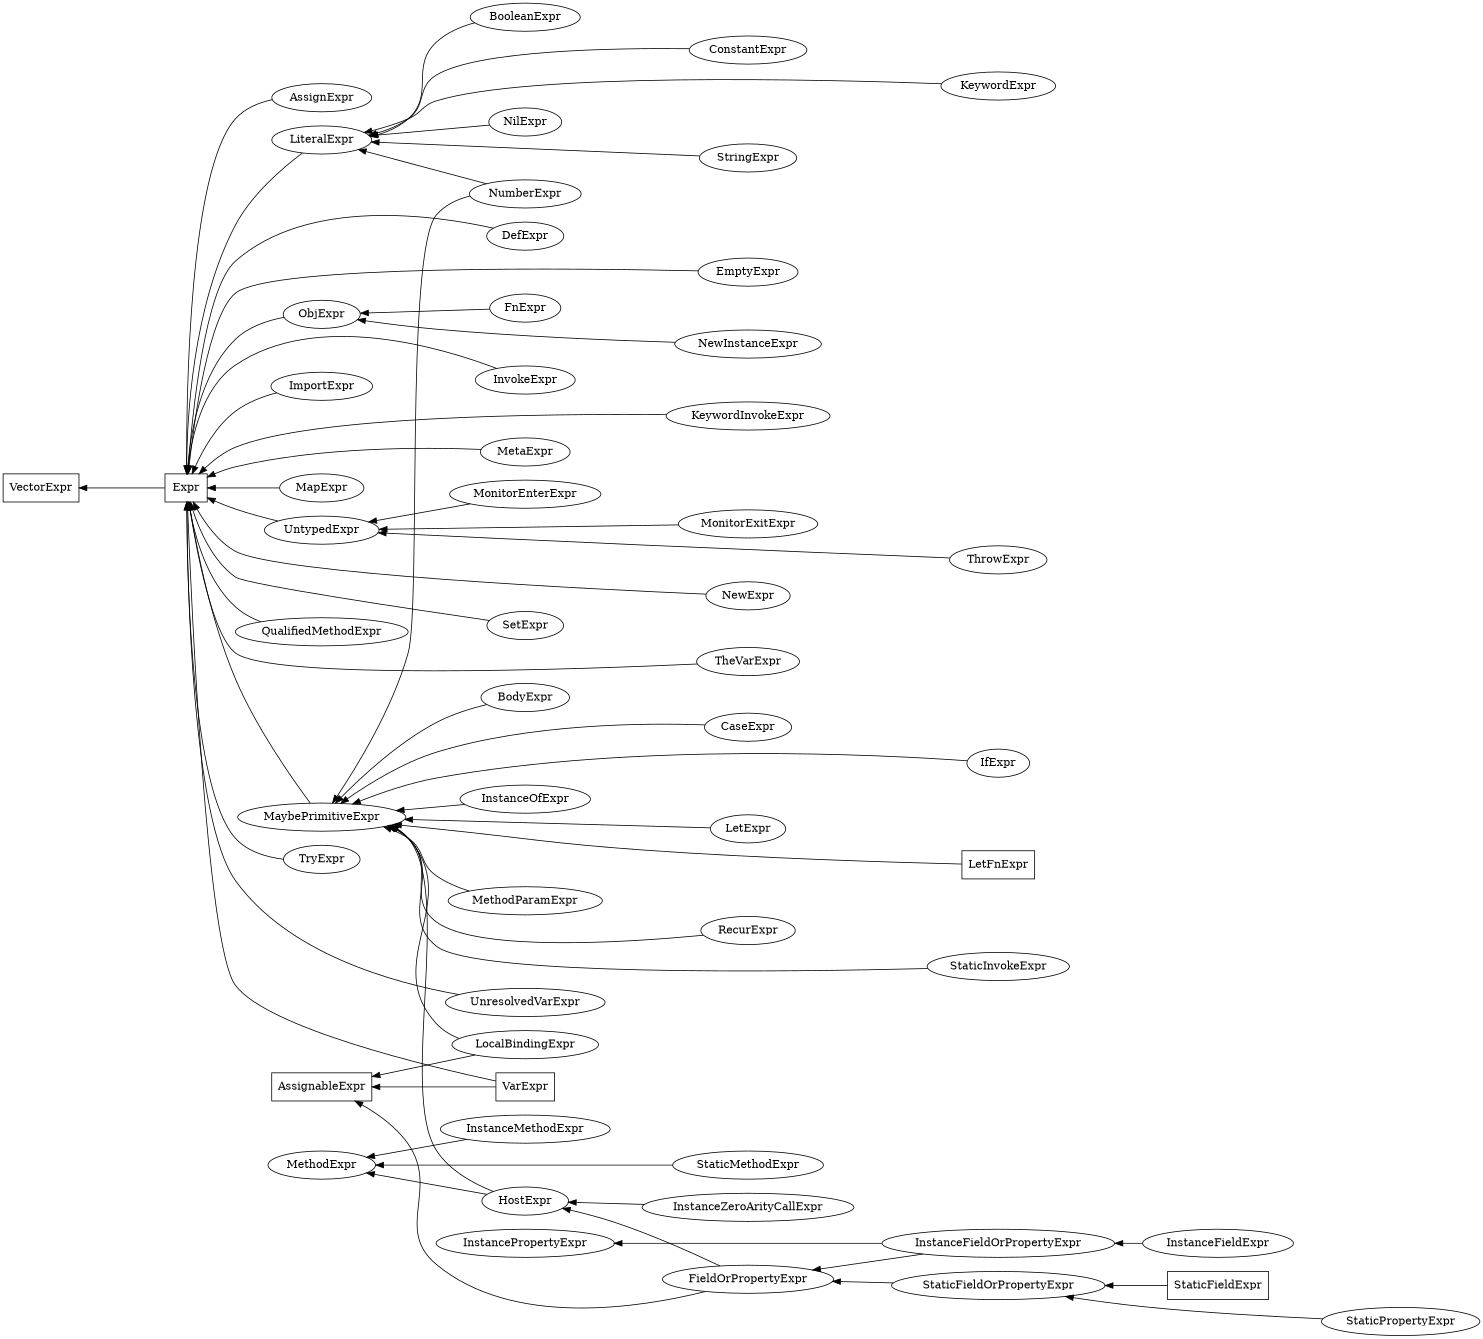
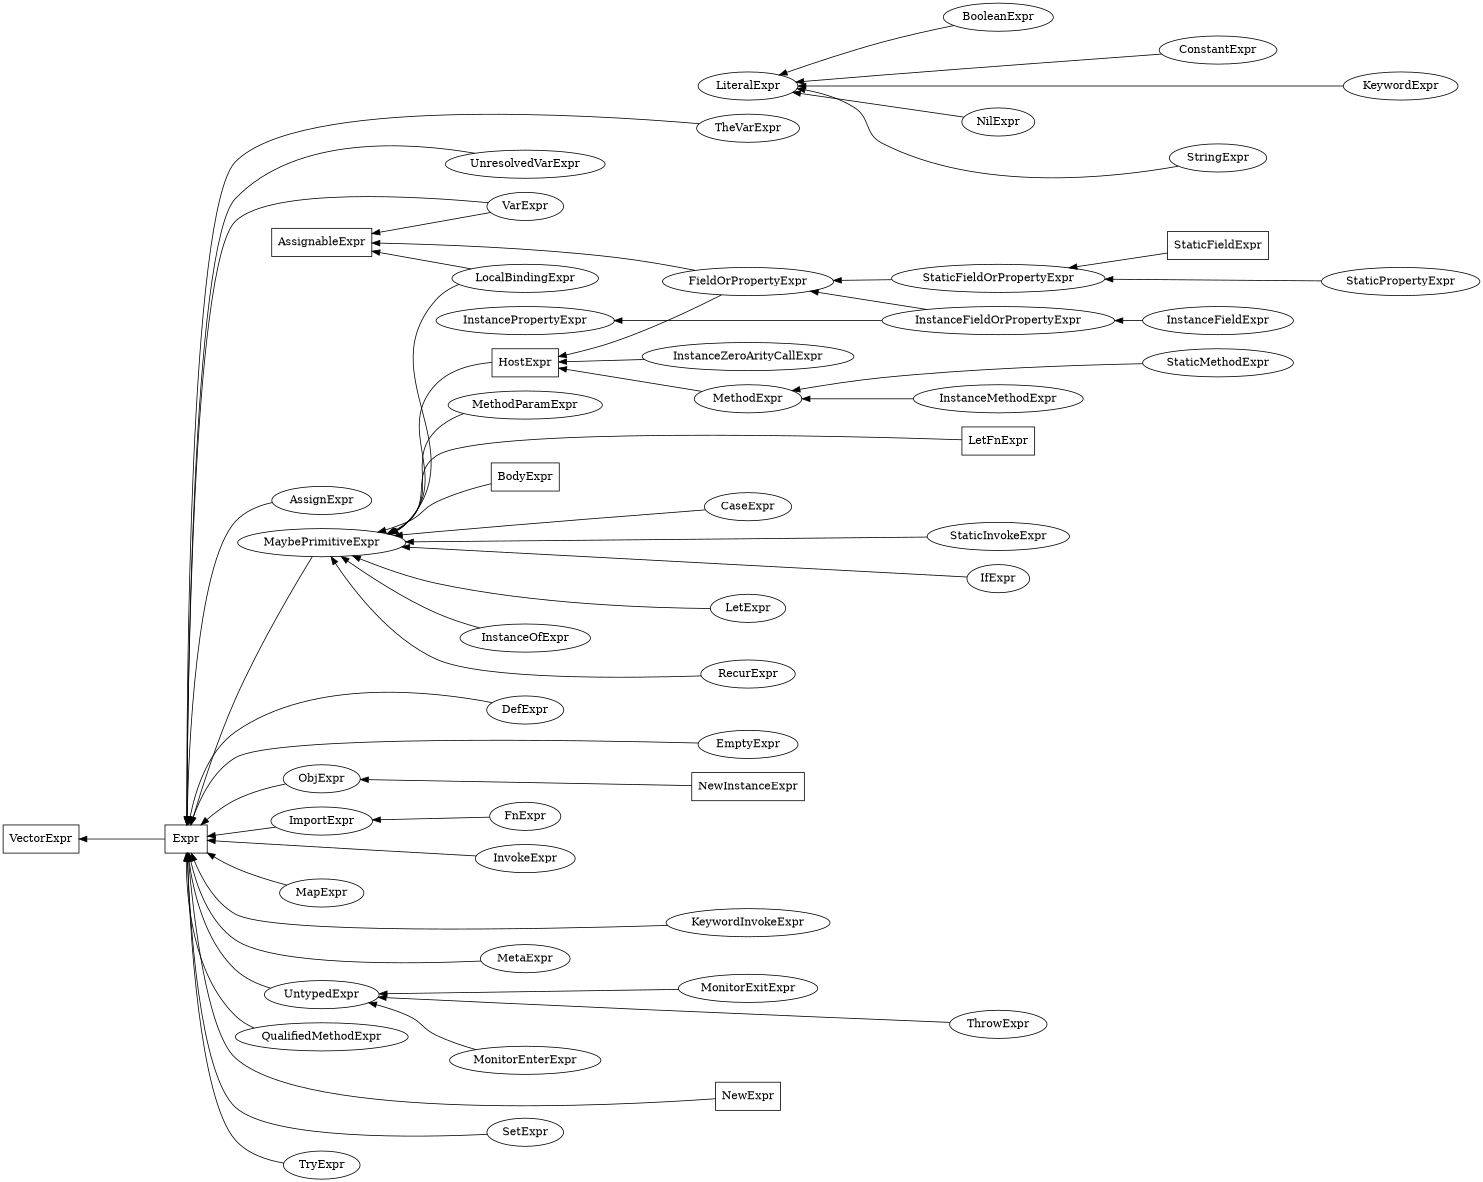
(525, 194) -> none
(209, 294) -> none
(429, 311) -> (435, 818)
(748, 344) -> (748, 787)
(748, 596) -> (748, 1096)
(525, 697) -> (525, 477)
(525, 1087) -> (525, 206)
(431, 1184) -> (634, 380)
(525, 1201) -> (525, 363)
